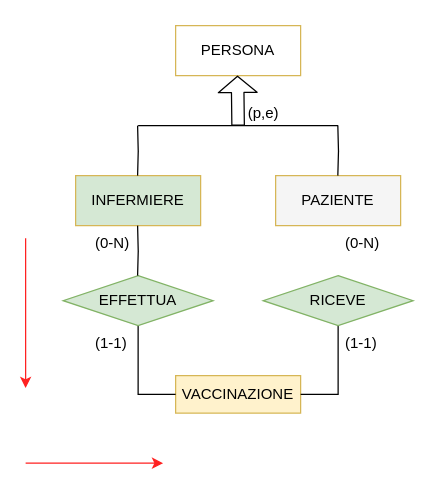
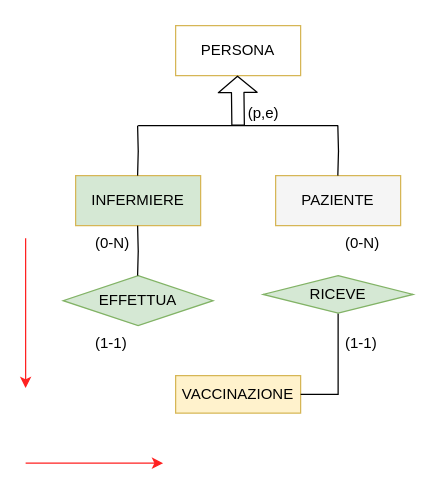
(338, 301) -> (338, 294)
(138, 378) -> none
